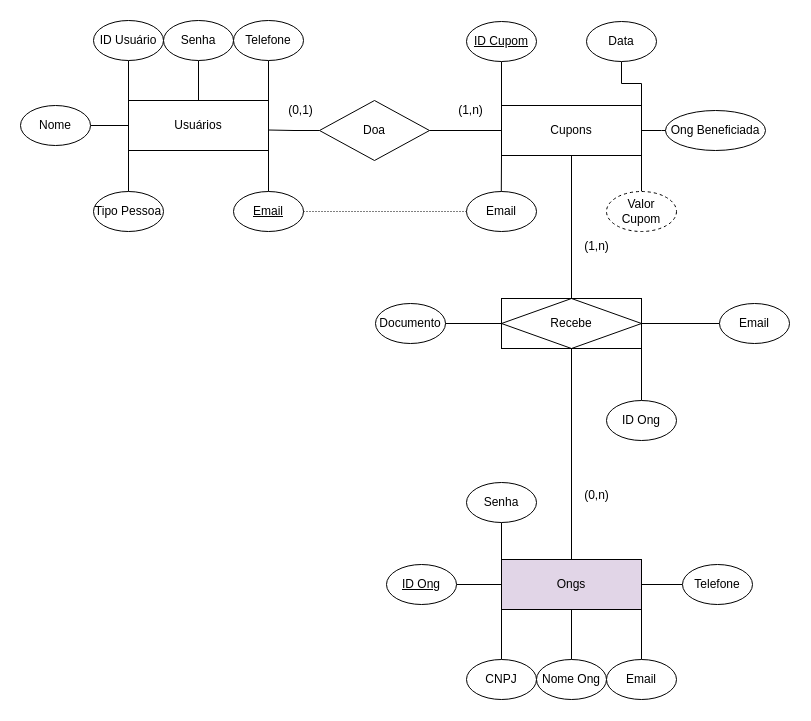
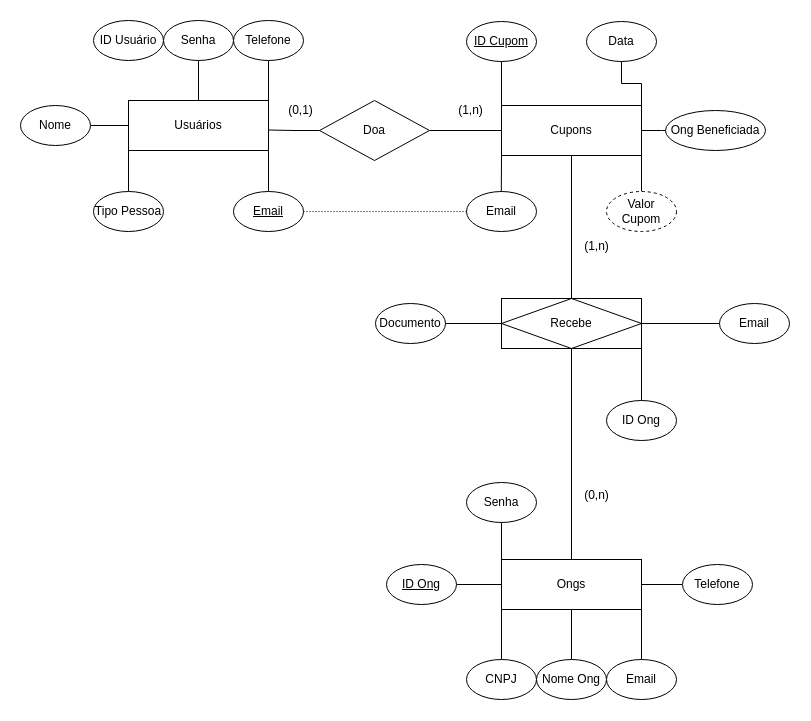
(129, 81) -> none
(572, 585) -> (572, 585)
